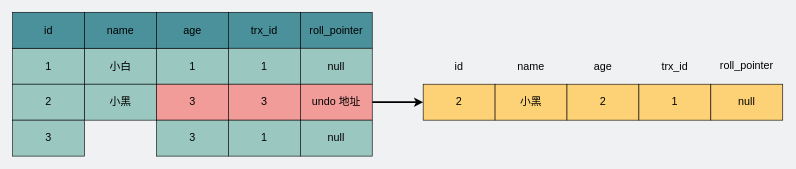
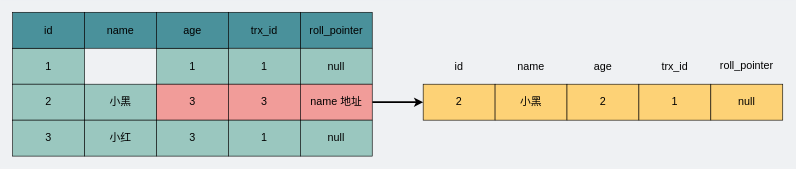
(120, 66) -> none
(336, 102) -> (336, 102)
none -> (120, 138)
